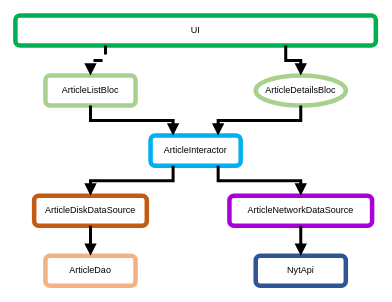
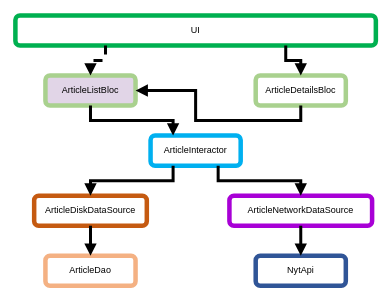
(90, 90) -> (90, 90)
(300, 90) -> (300, 90)
(218, 120) -> (195, 94)
